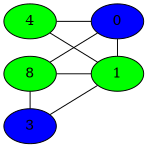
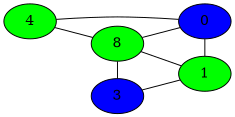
(68, 44) -> (74, 33)
